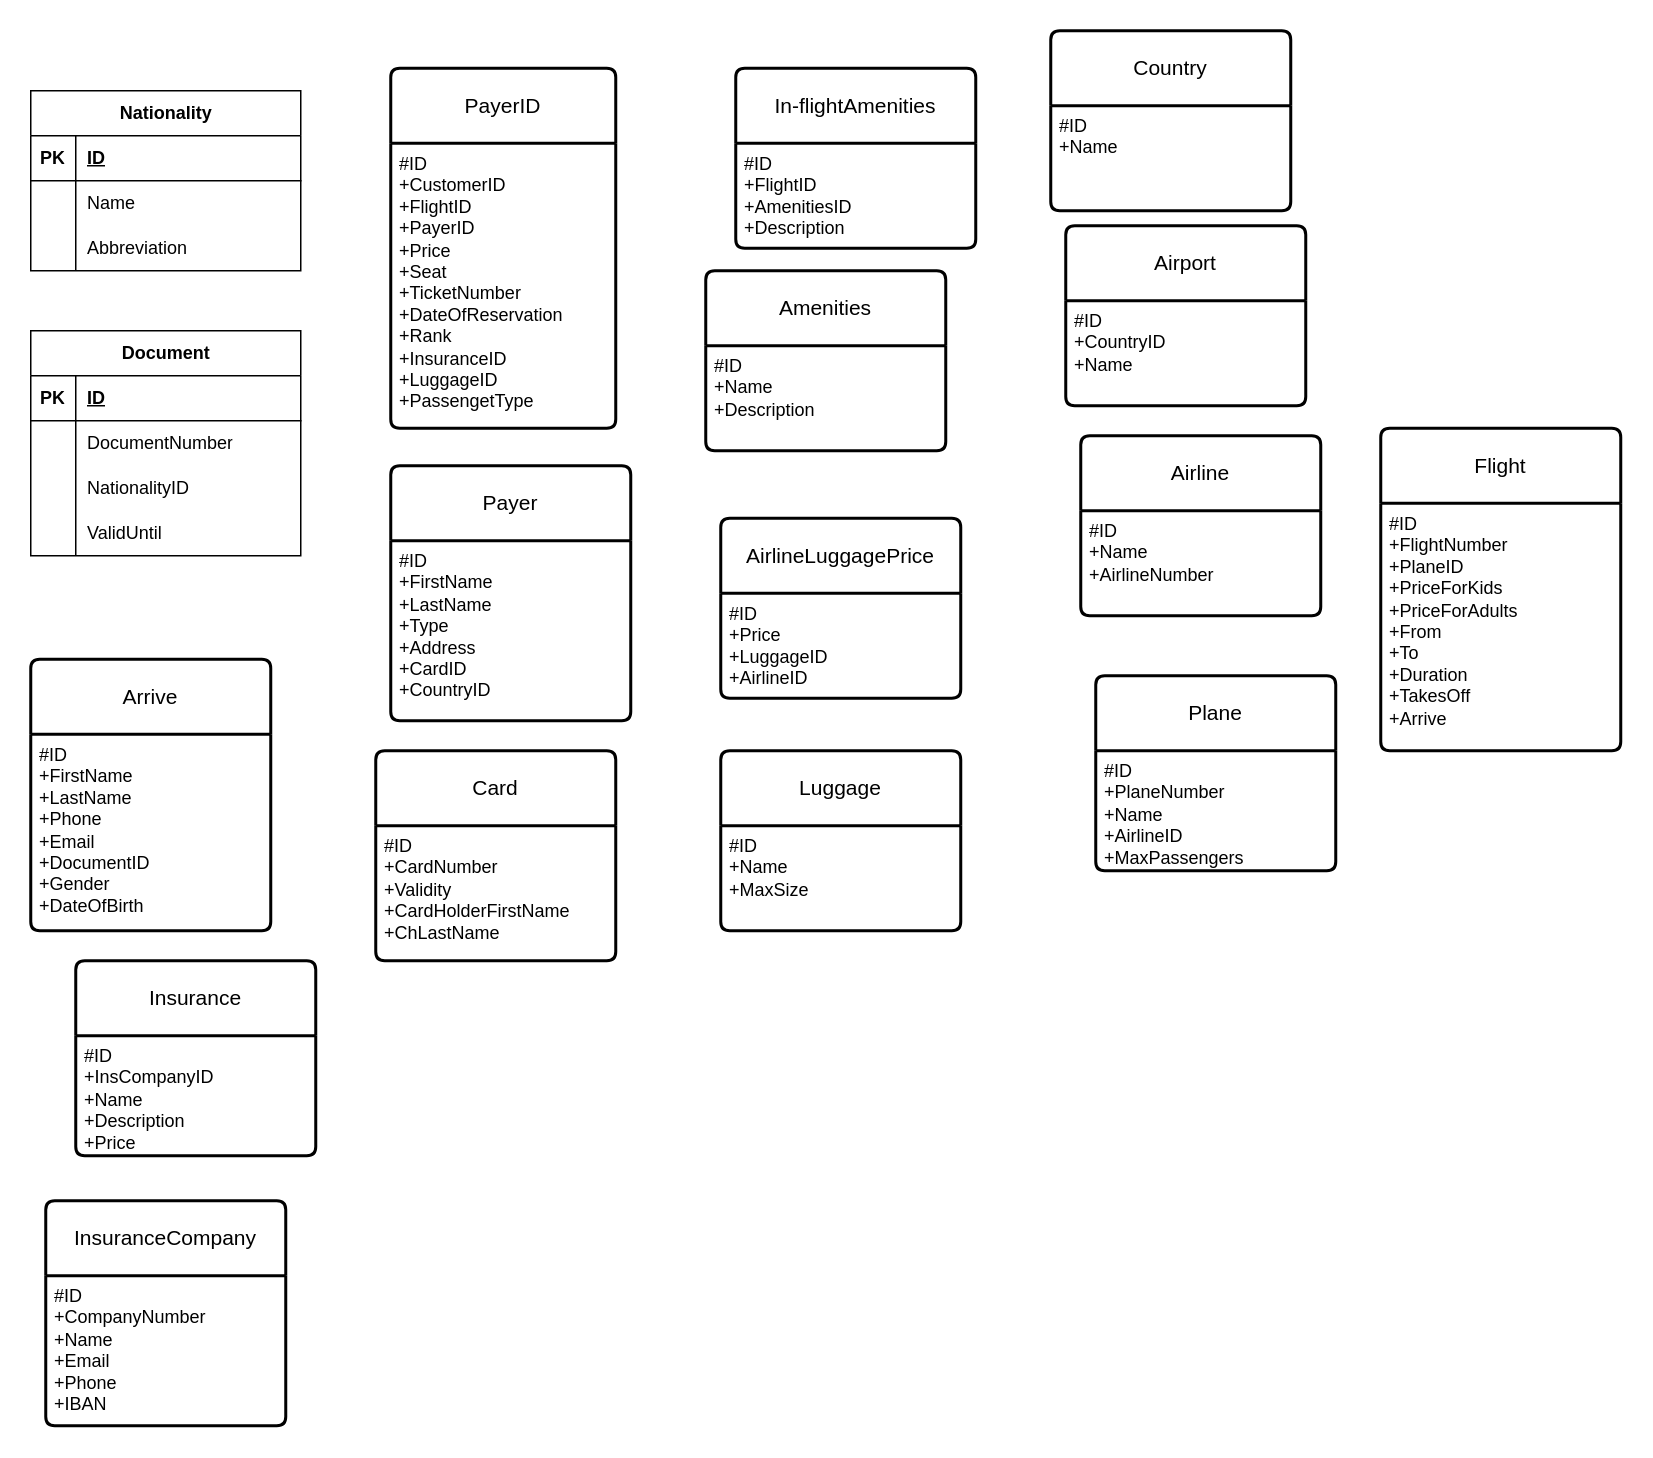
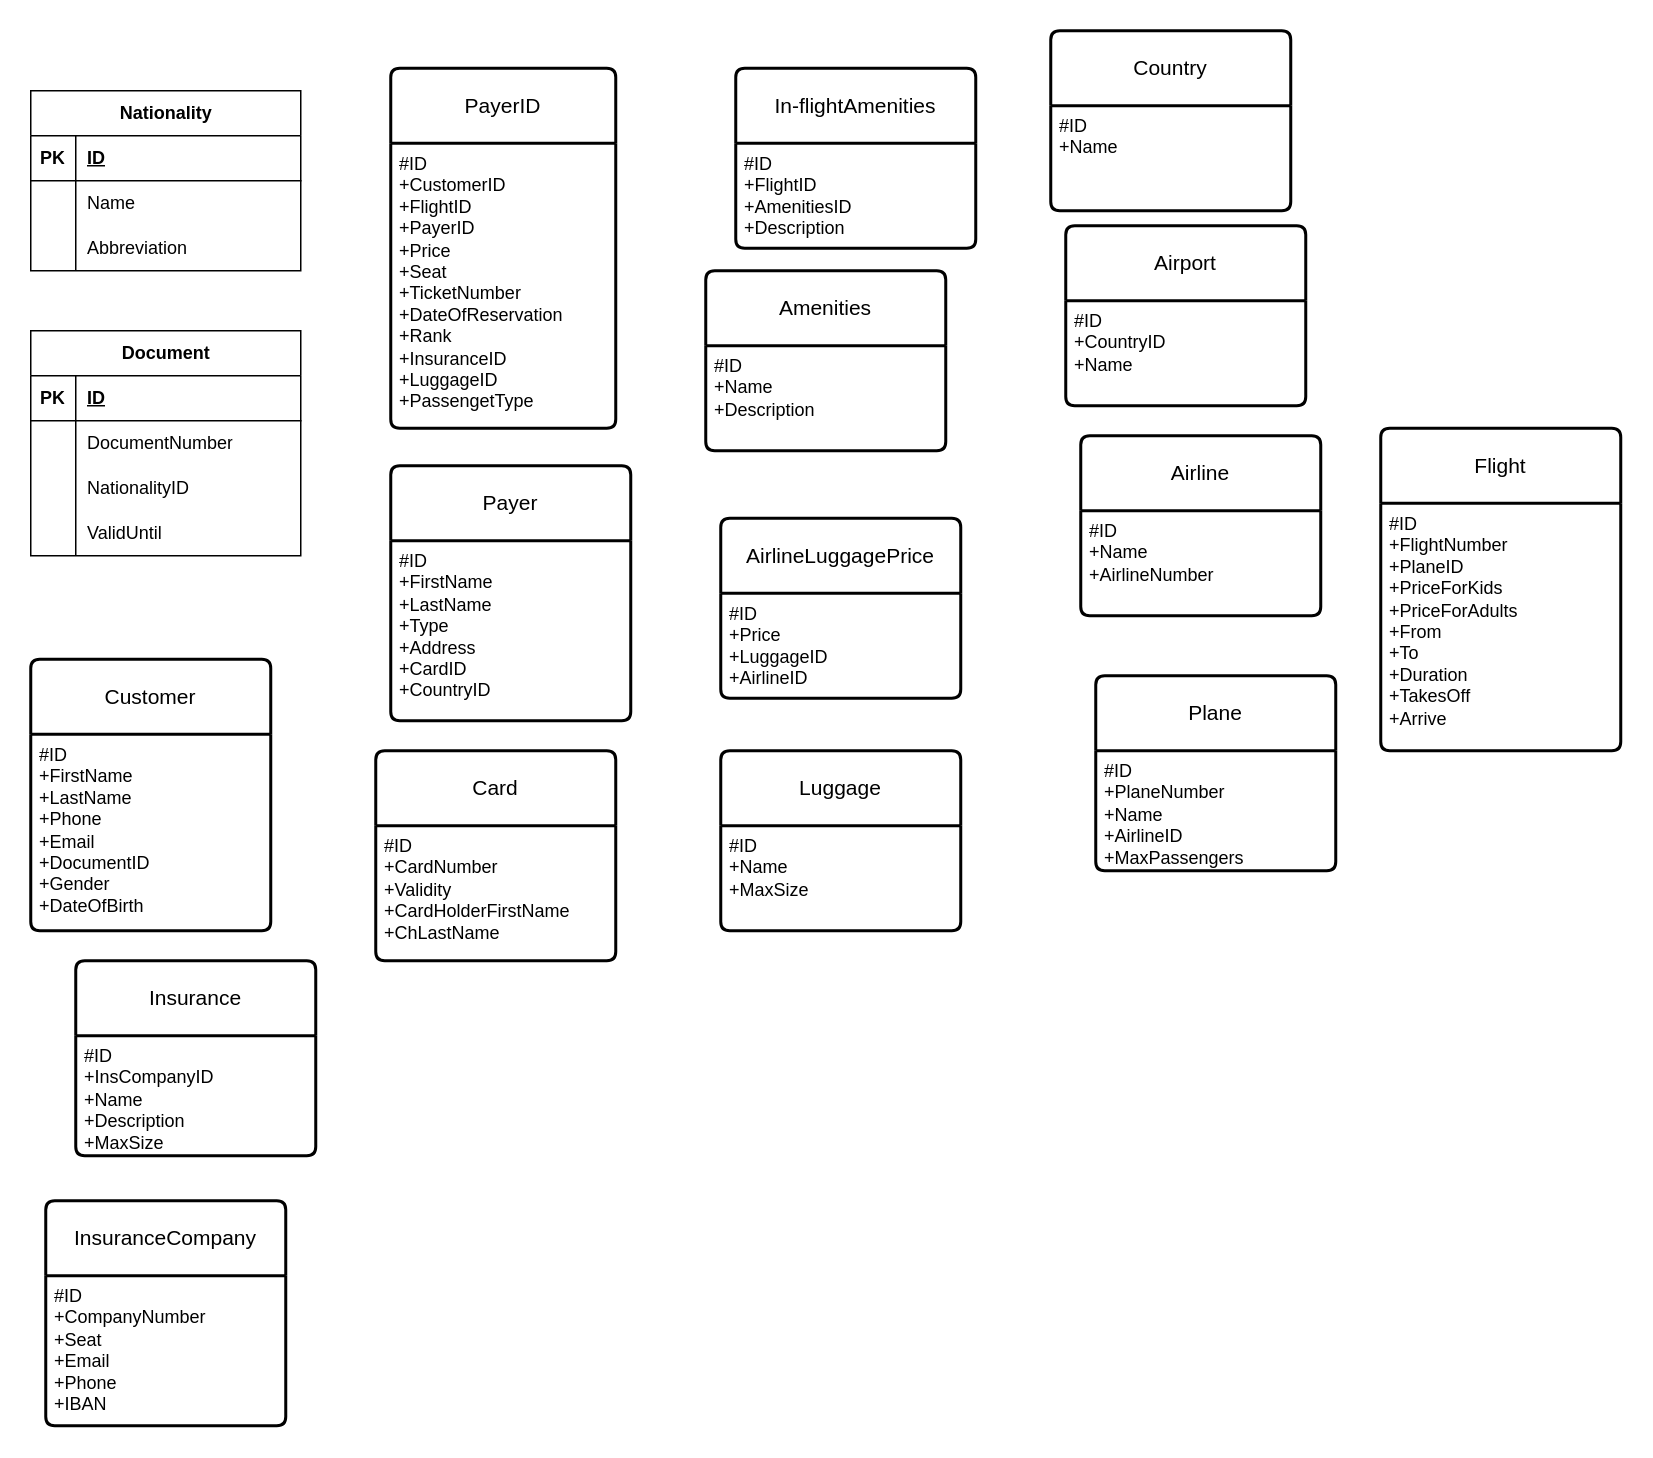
(151, 697) -> (151, 697)
(150, 1100) -> (150, 1100)
(125, 1351) -> (125, 1351)
